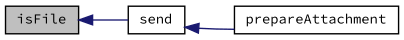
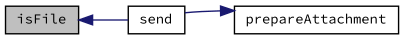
(217, 29) -> (203, 12)
